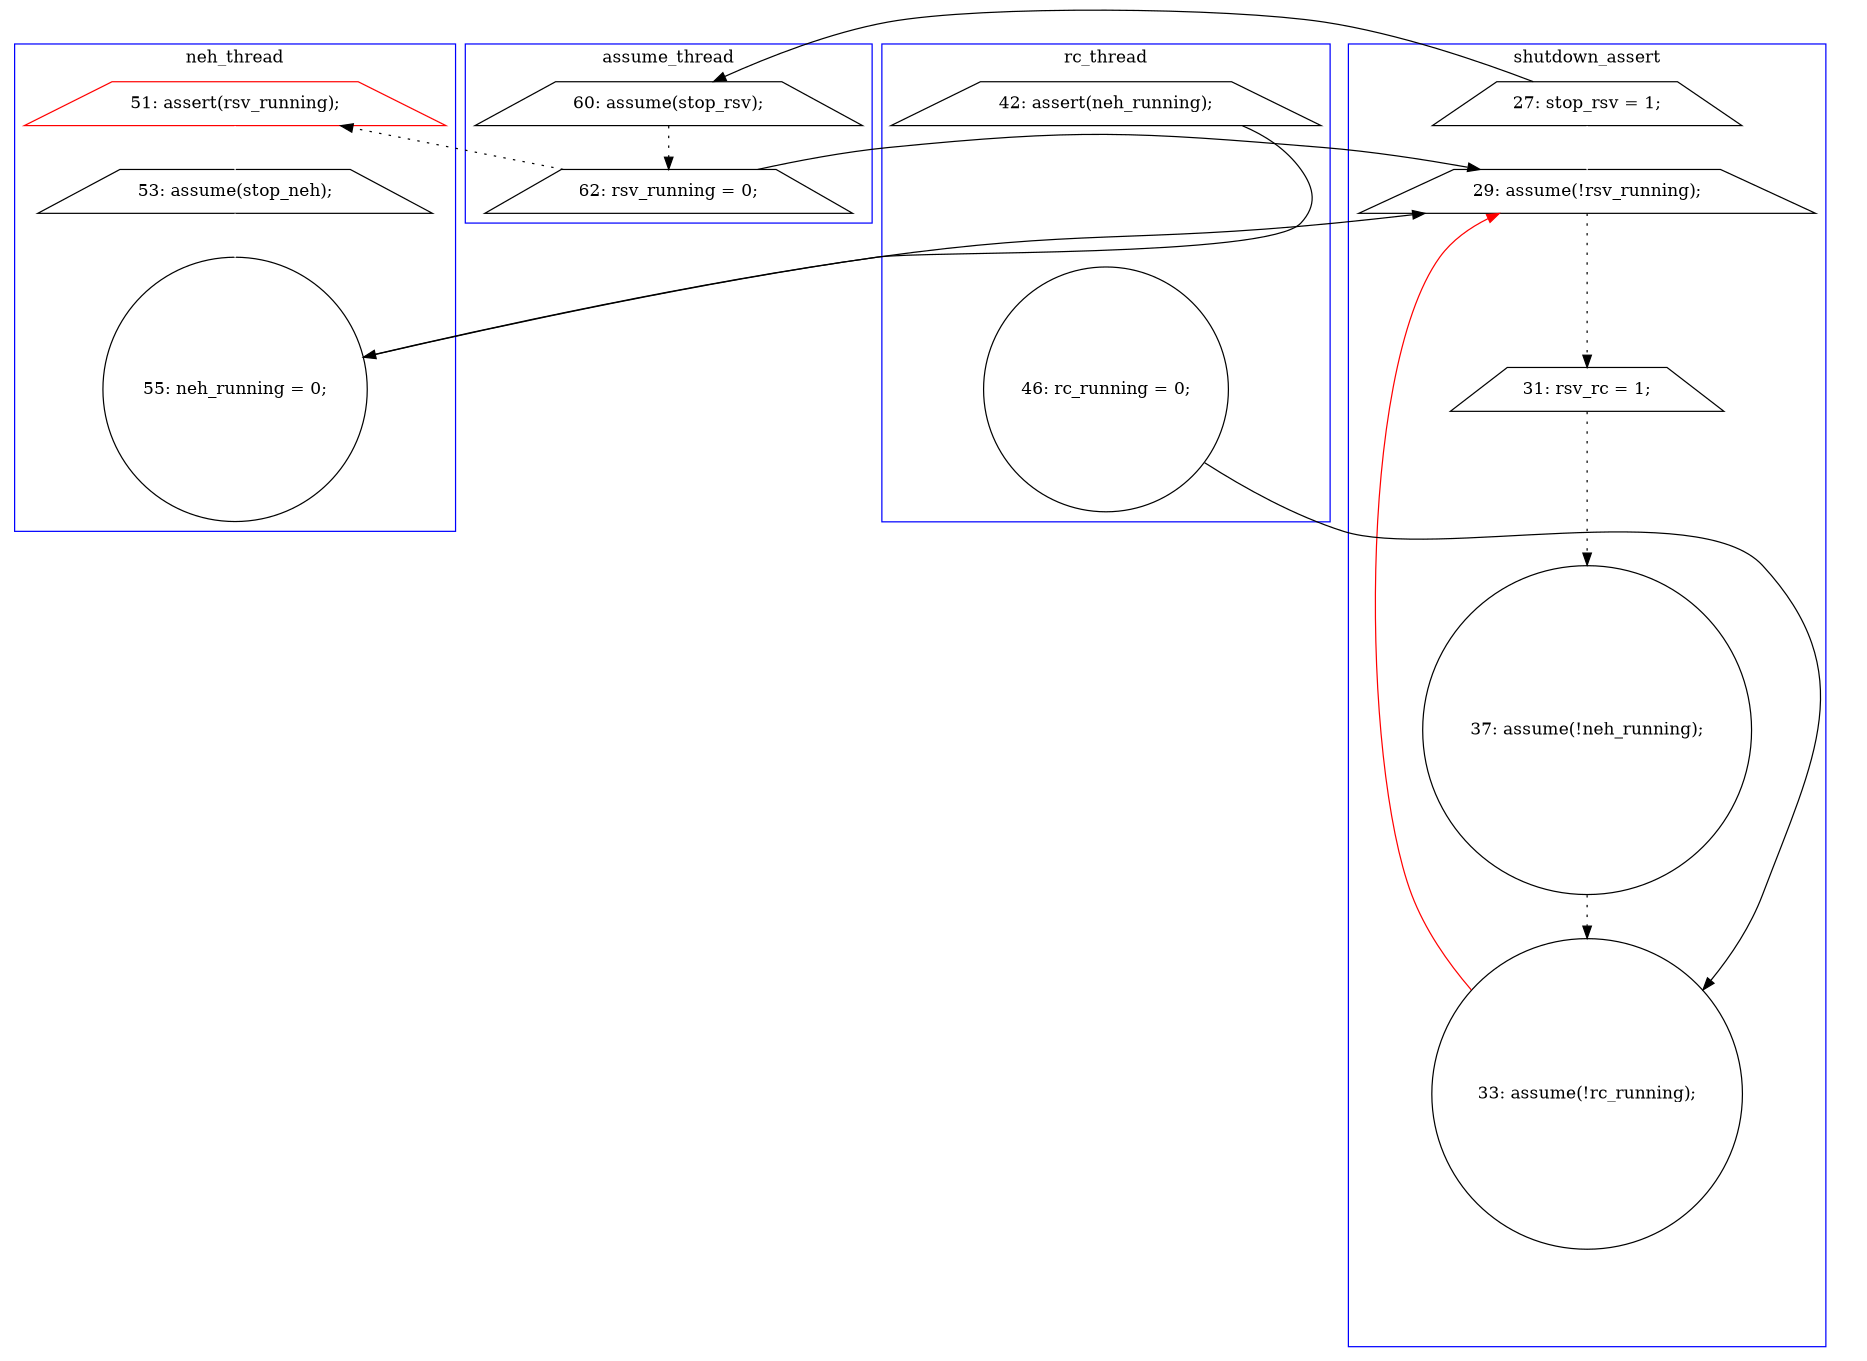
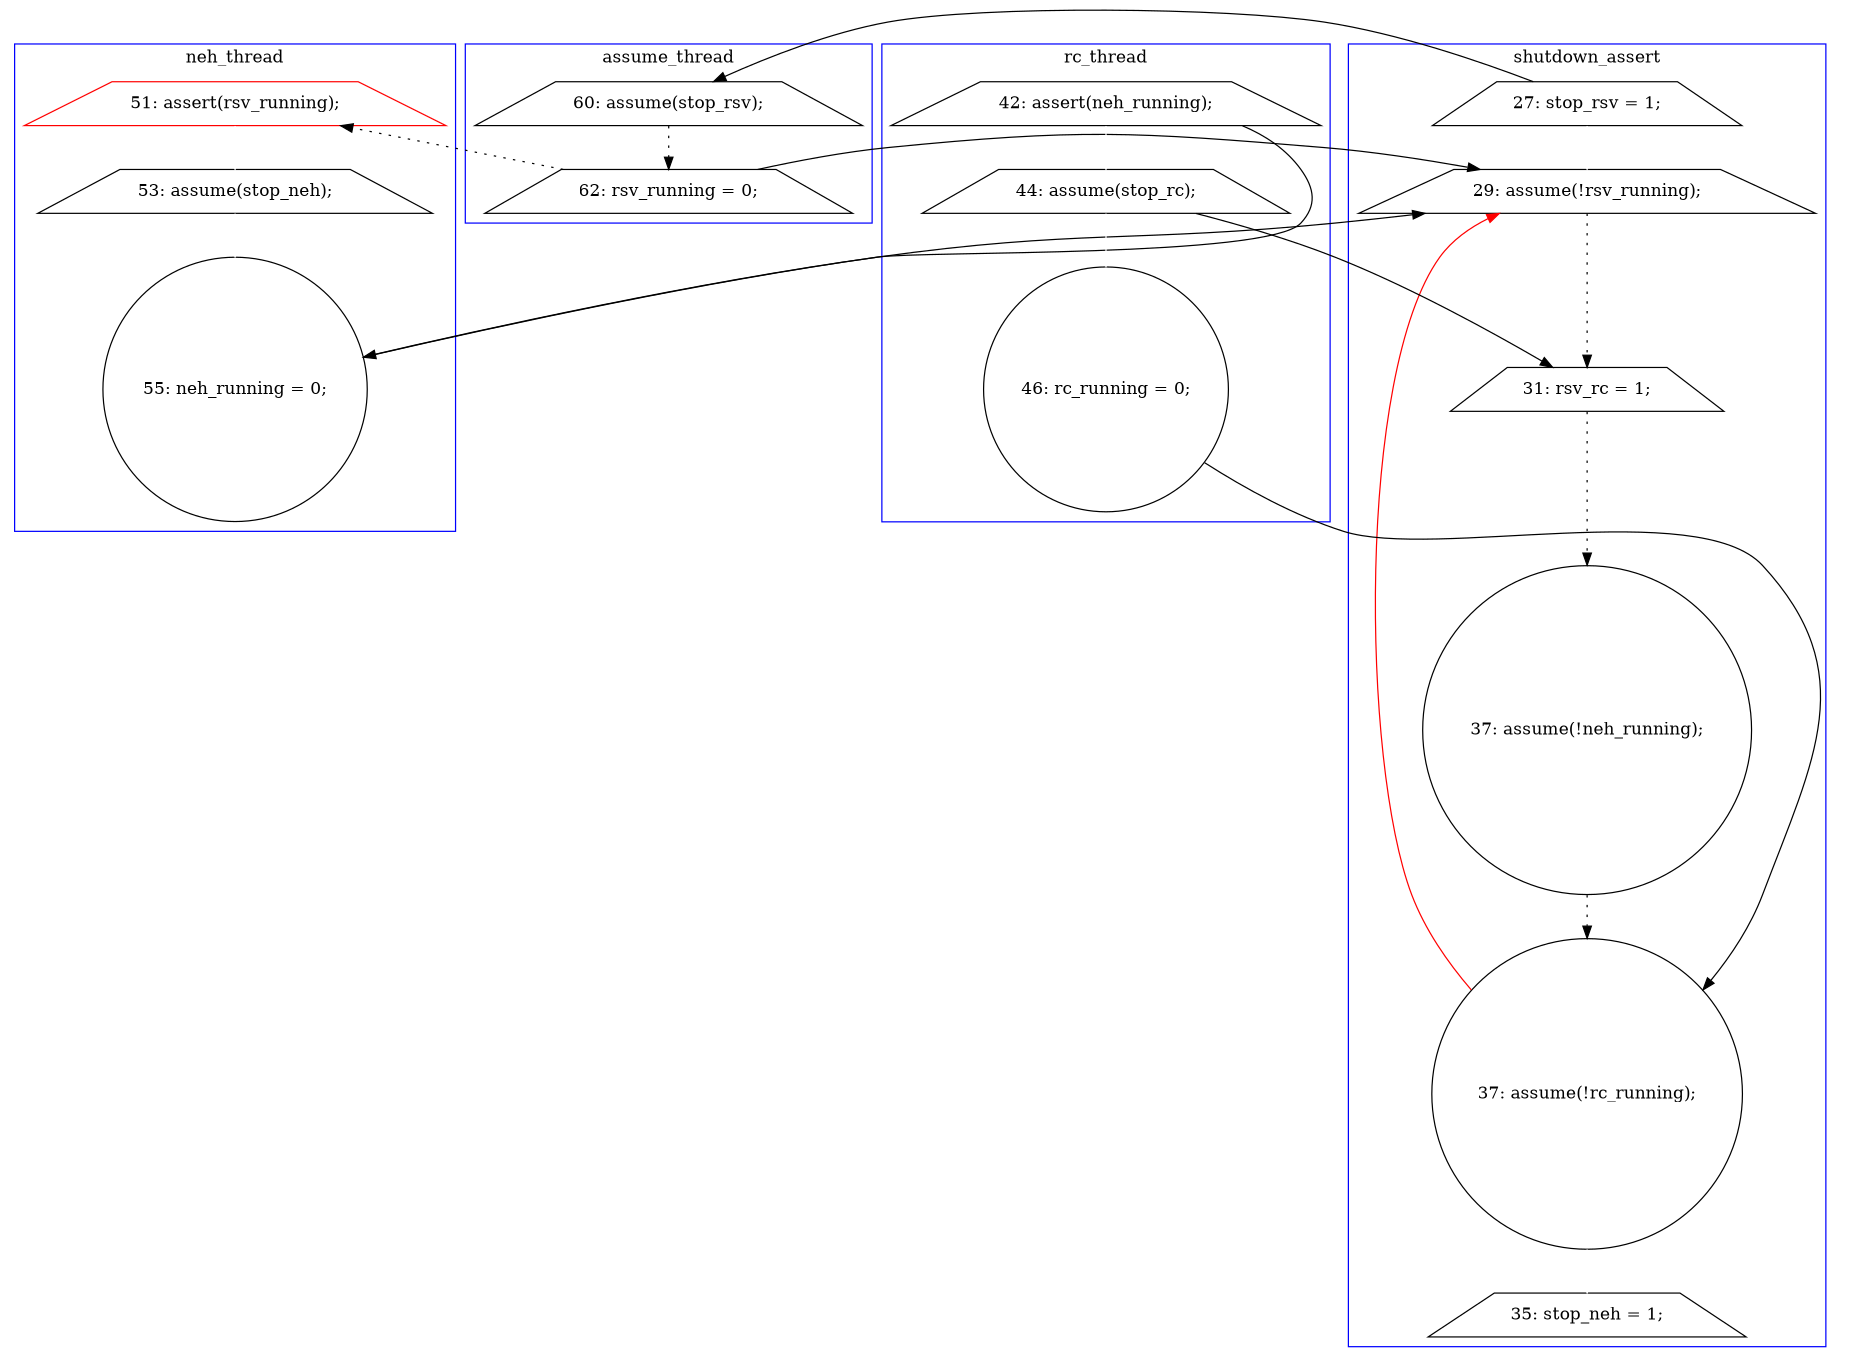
none -> (1106, 191)
(1587, 1094) -> (1587, 1094)
none -> (1587, 1315)
